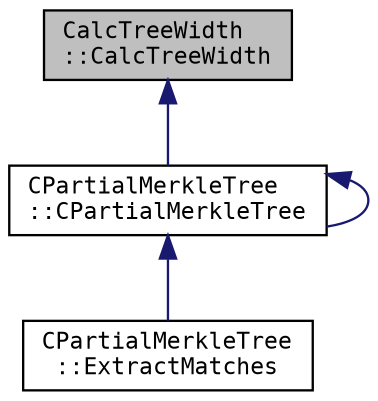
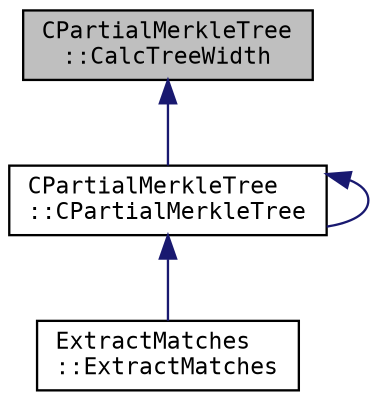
(168, 45) -> (168, 45)
(168, 356) -> (168, 356)
